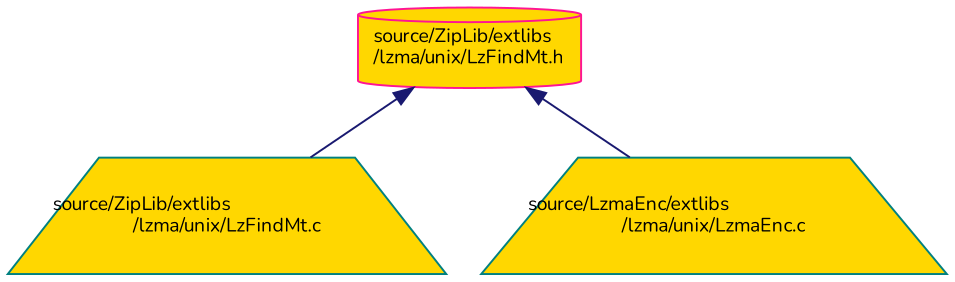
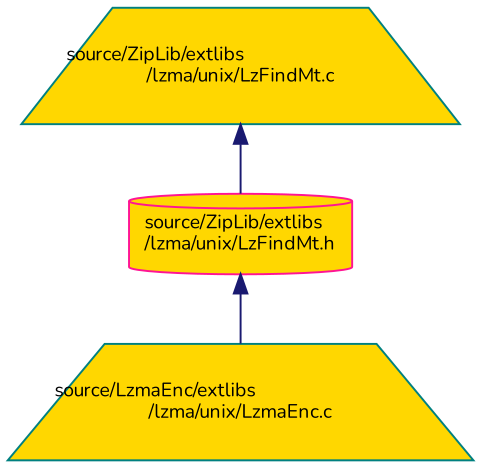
(354, 128) -> (241, 169)
